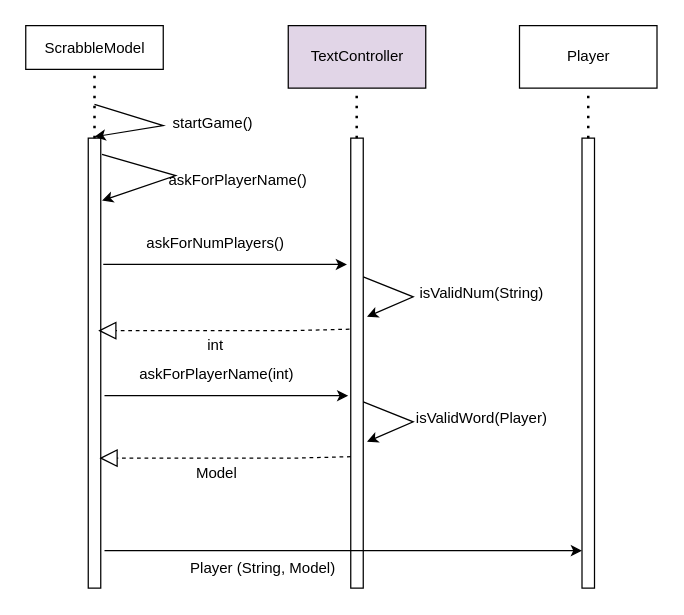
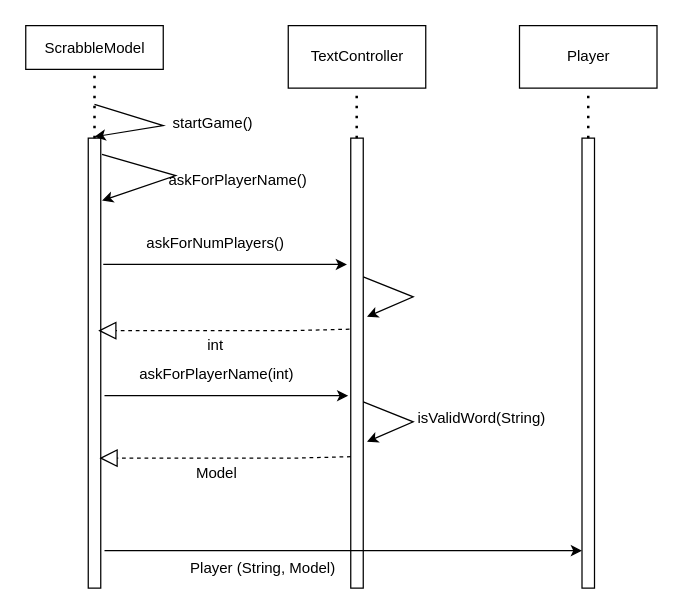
(357, 57) -> (357, 57)
(482, 292) -> none
(481, 418) -> (481, 418)
